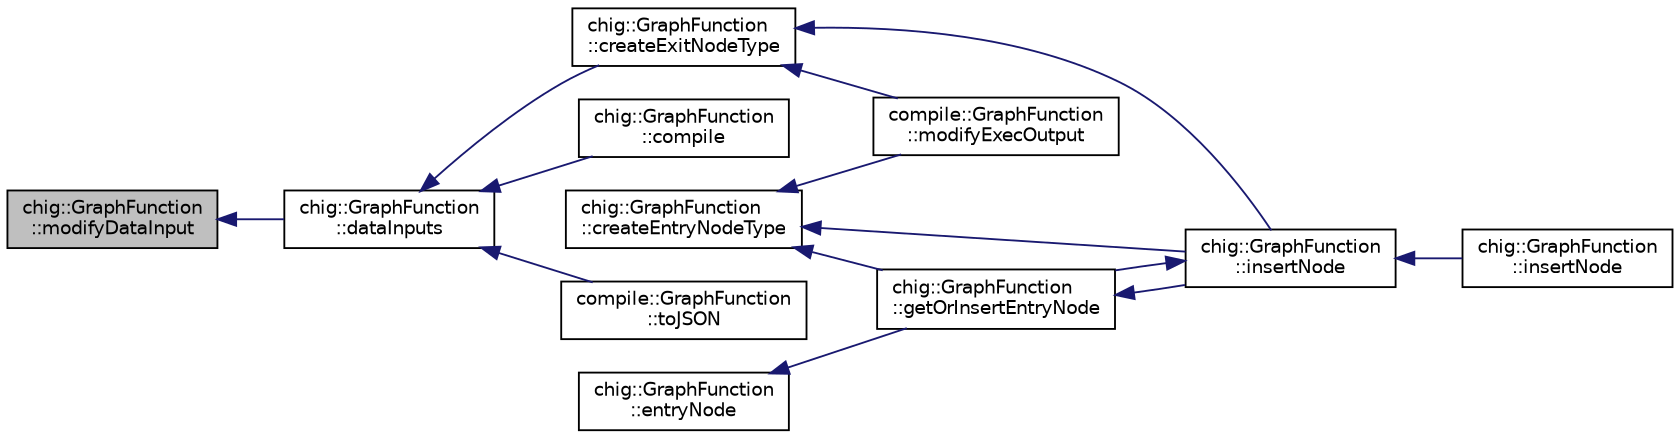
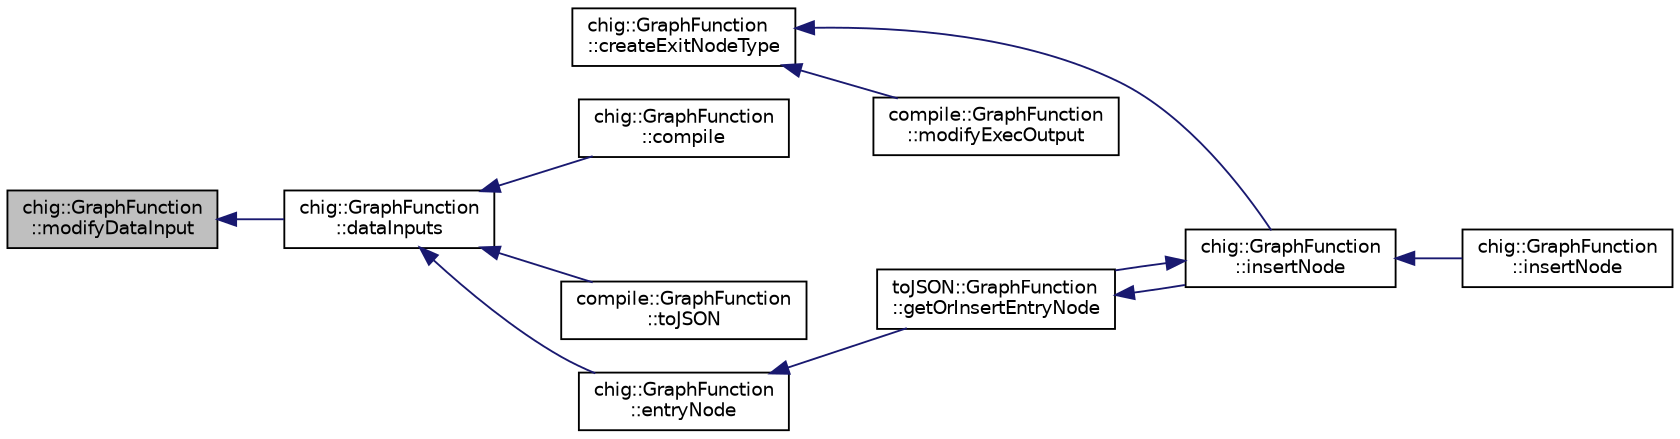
(513, 115) -> (510, 323)
(684, 219) -> none
(996, 299) -> (996, 299)
